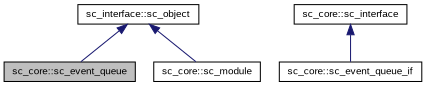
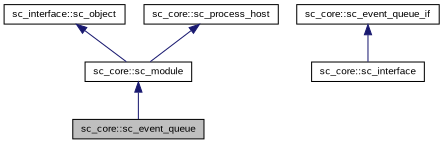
none -> (211, 14)
(100, 46) -> (138, 106)
(351, 48) -> (368, 48)
